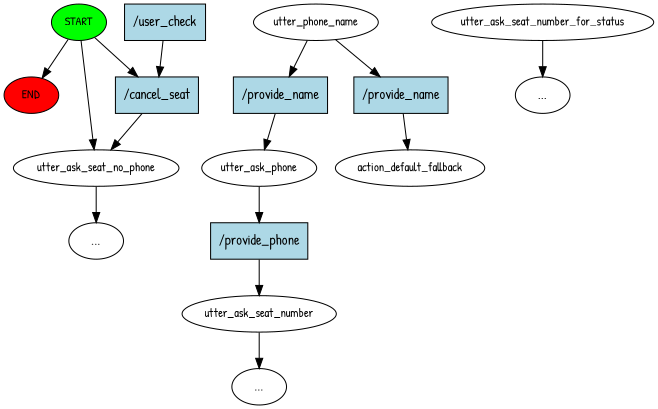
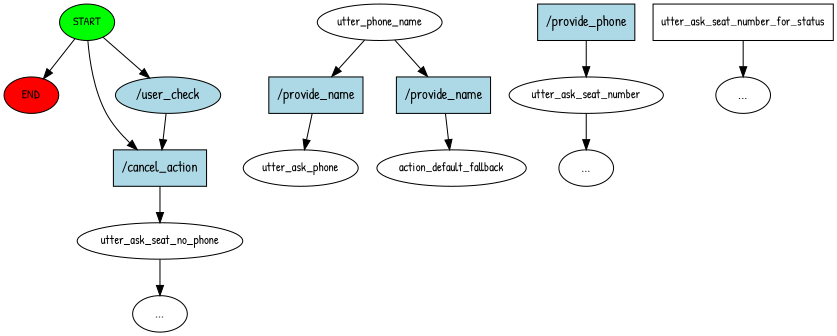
(165, 22) -> (168, 95)
(543, 22) -> (743, 22)
(87, 90) -> (123, 54)
(157, 95) -> (160, 168)
(259, 200) -> none
